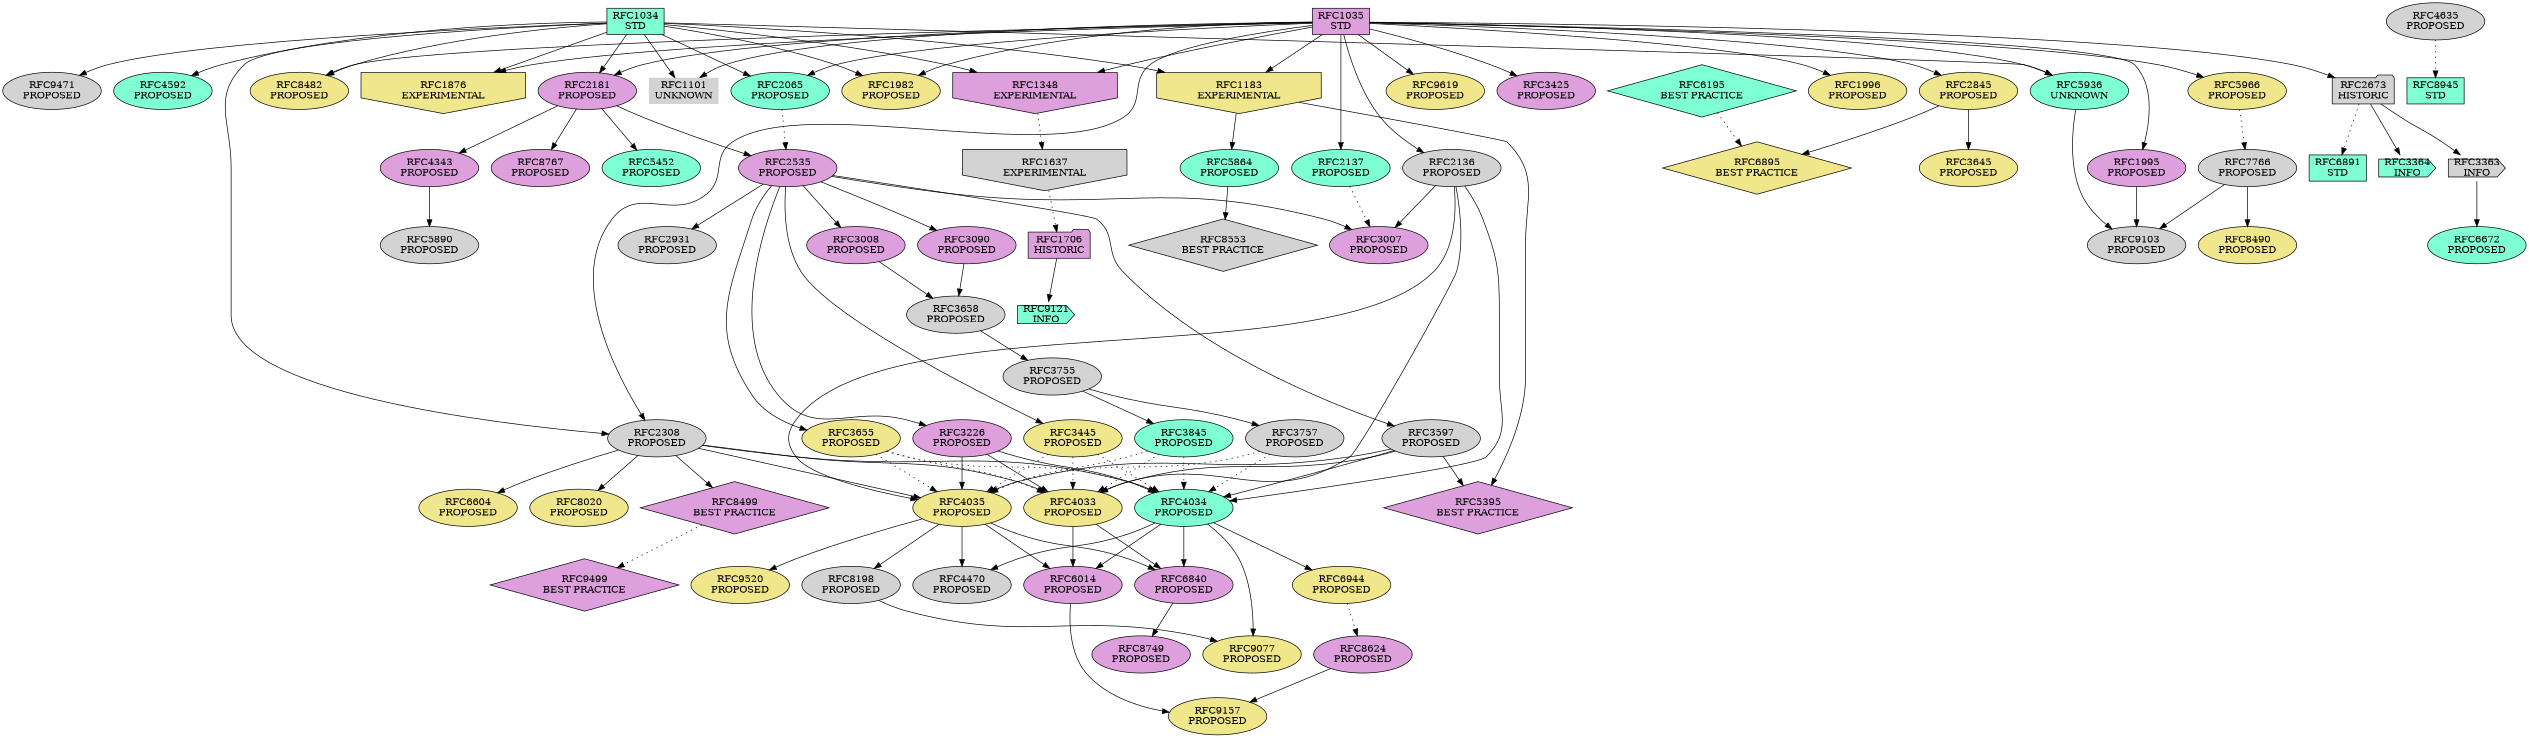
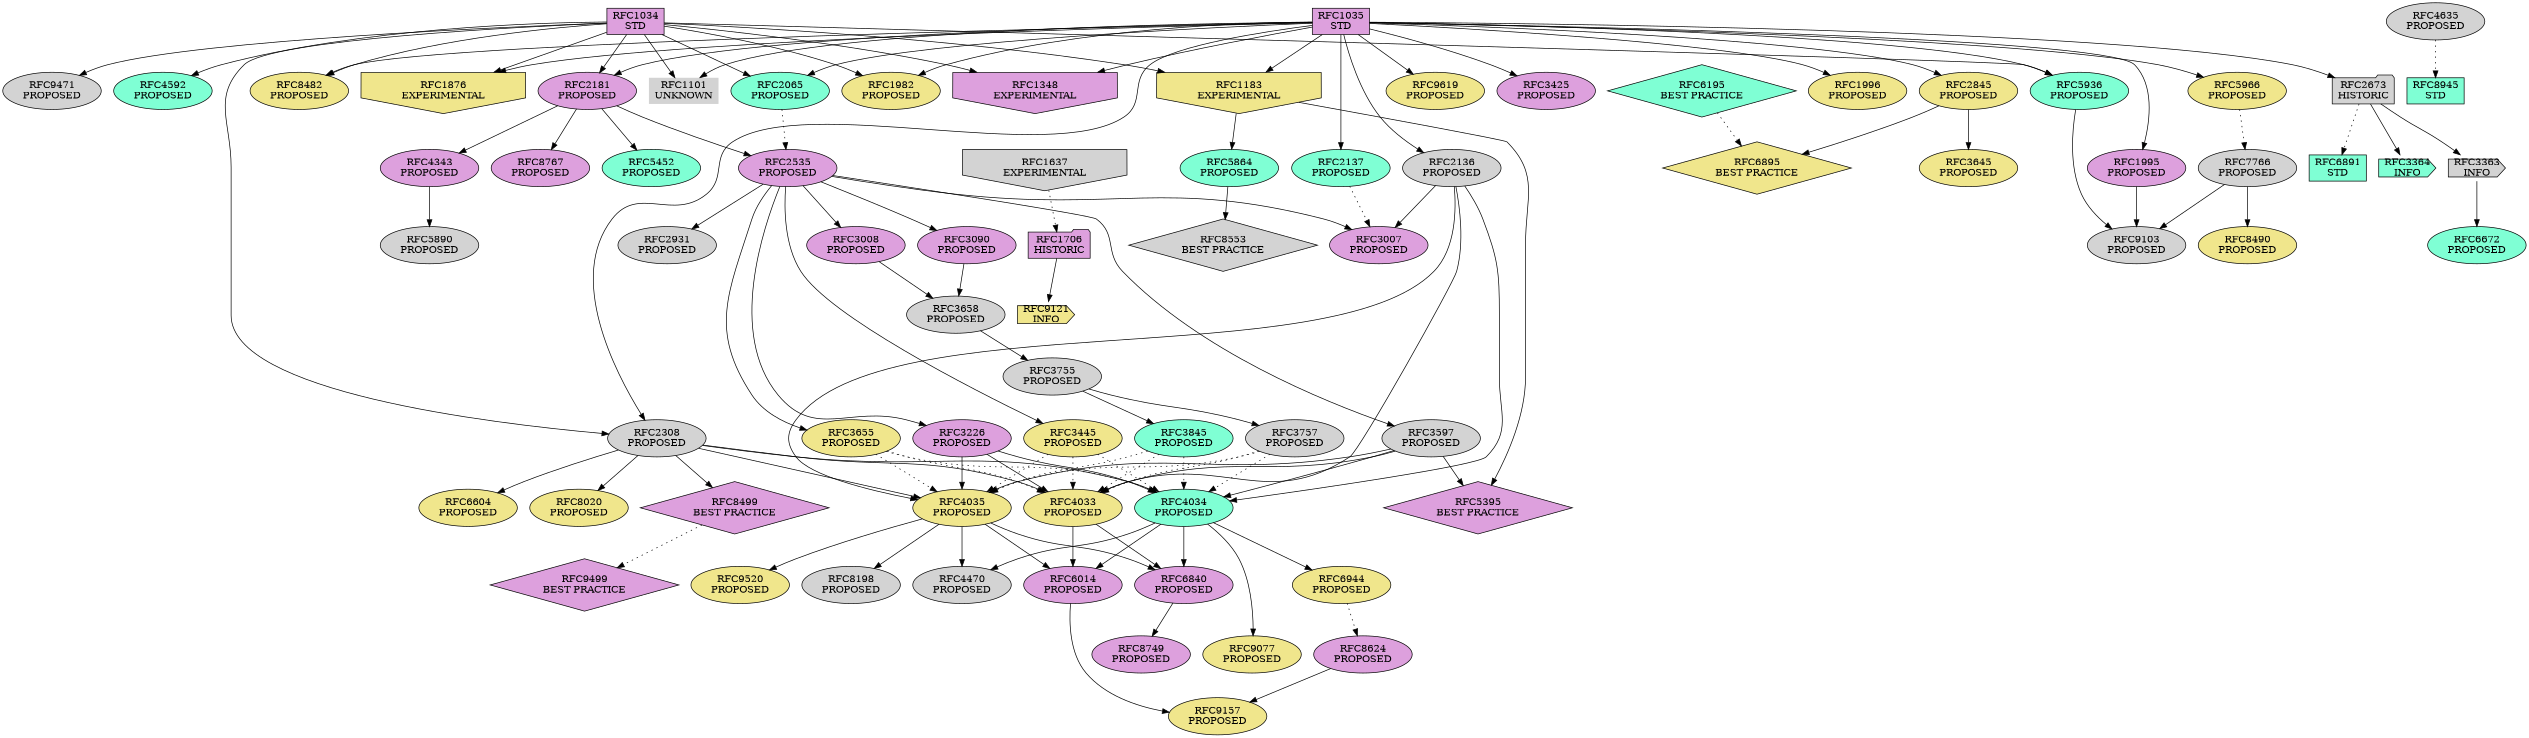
(636, 21) -> (636, 21)
(2079, 91) -> (2079, 91)
(1040, 128) -> none
(1046, 315) -> (1046, 315)
none -> (1183, 468)
(1043, 626) -> none
